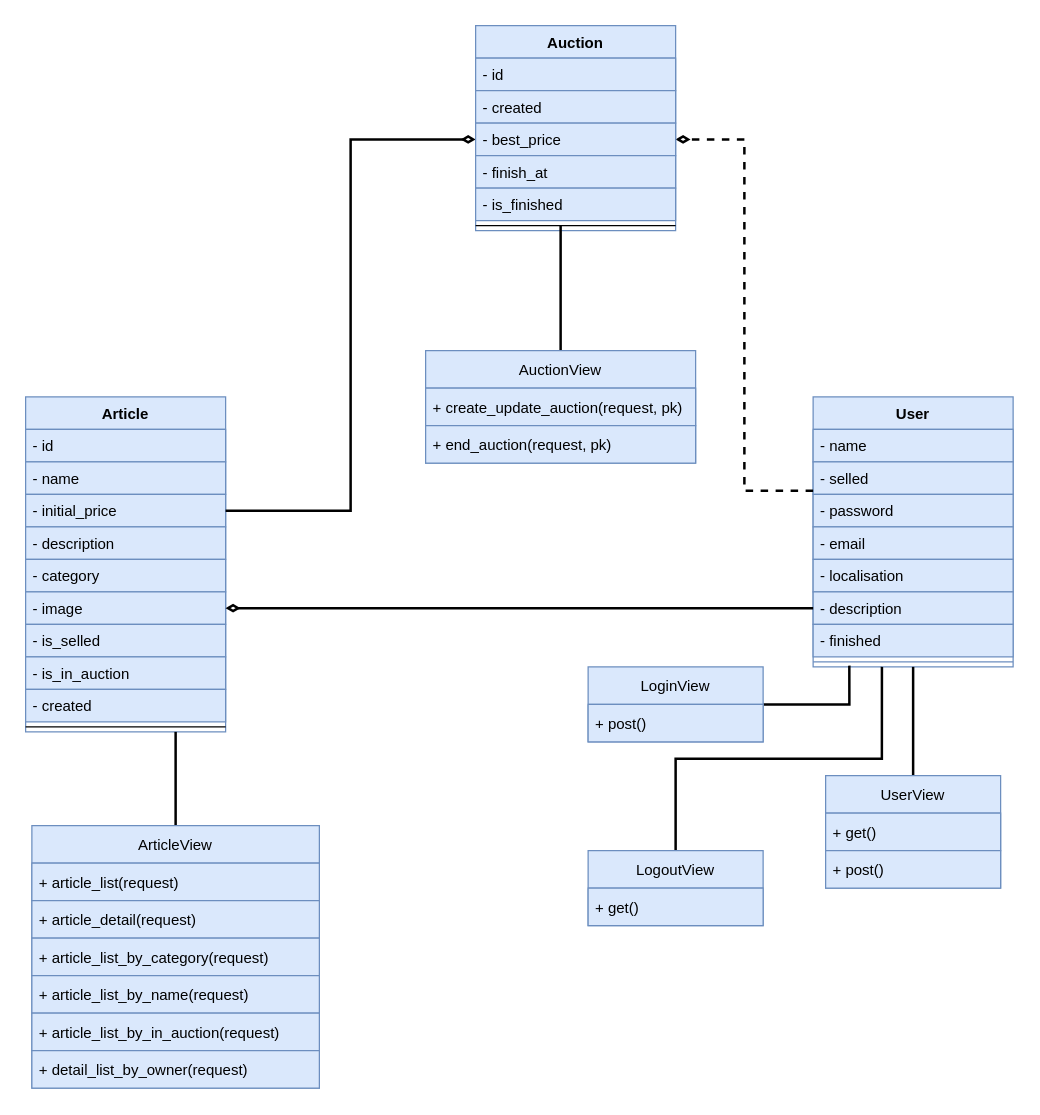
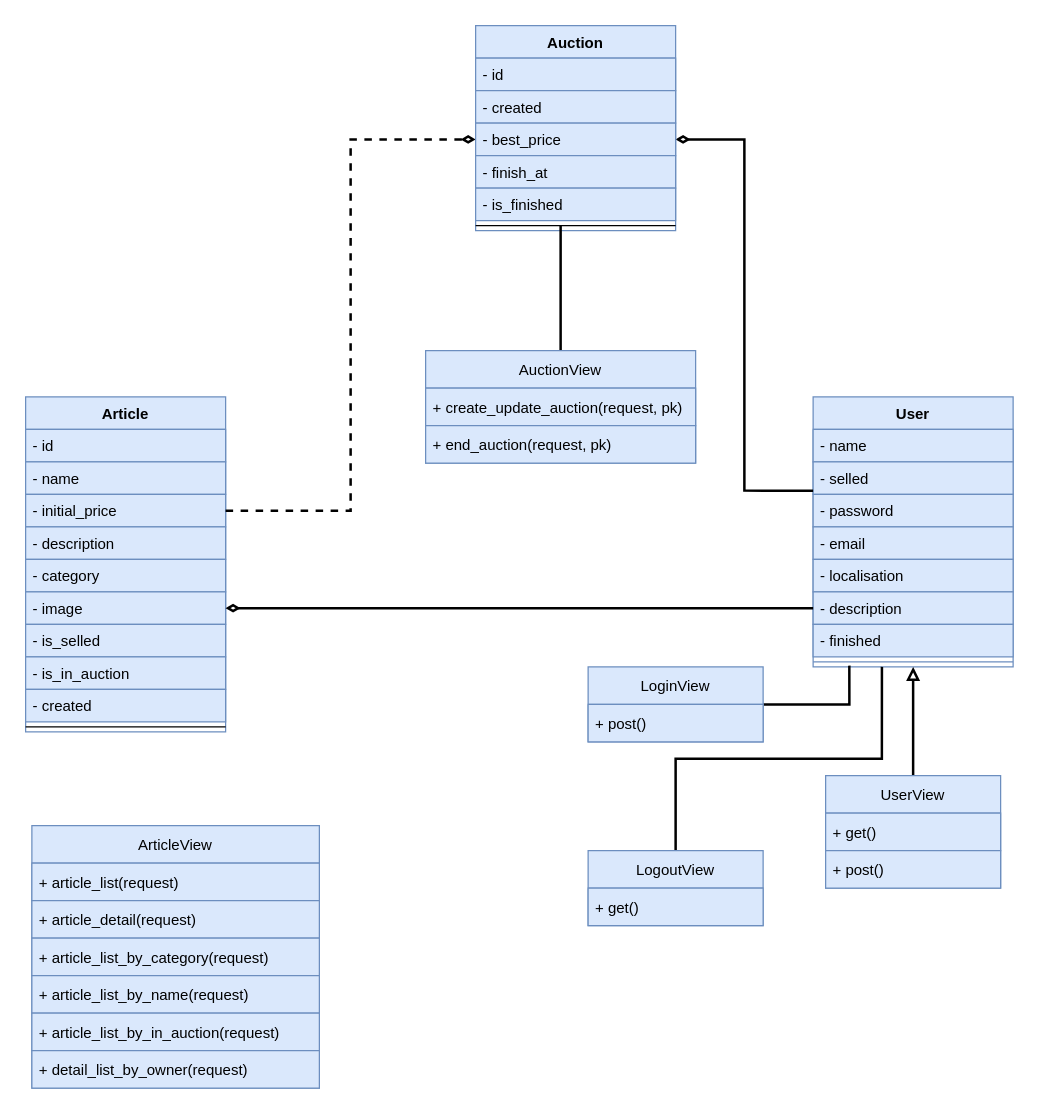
(744, 319) -> (744, 319)
(351, 334) -> (351, 334)
(913, 676) -> (913, 681)
(176, 780) -> none
